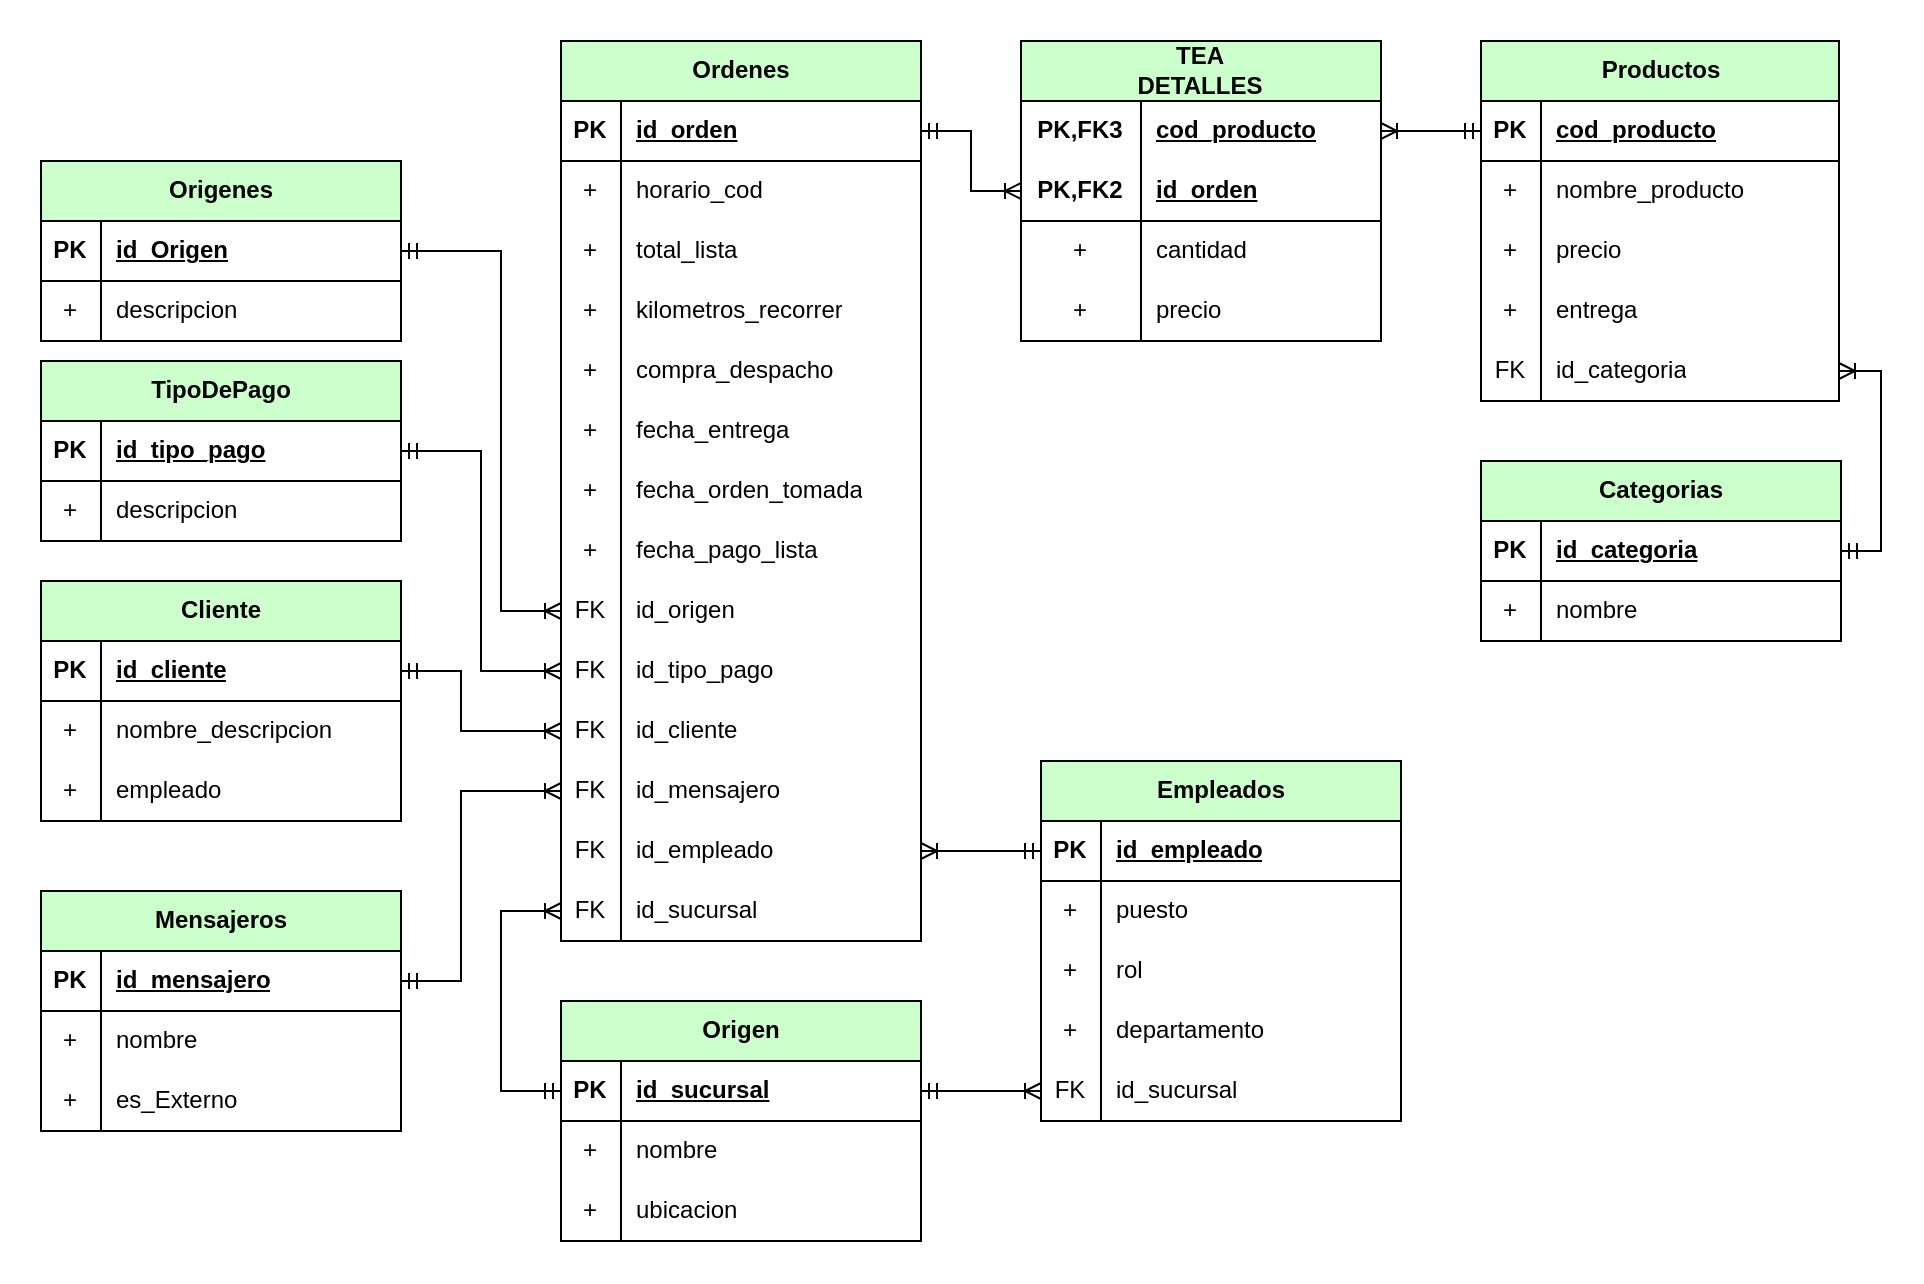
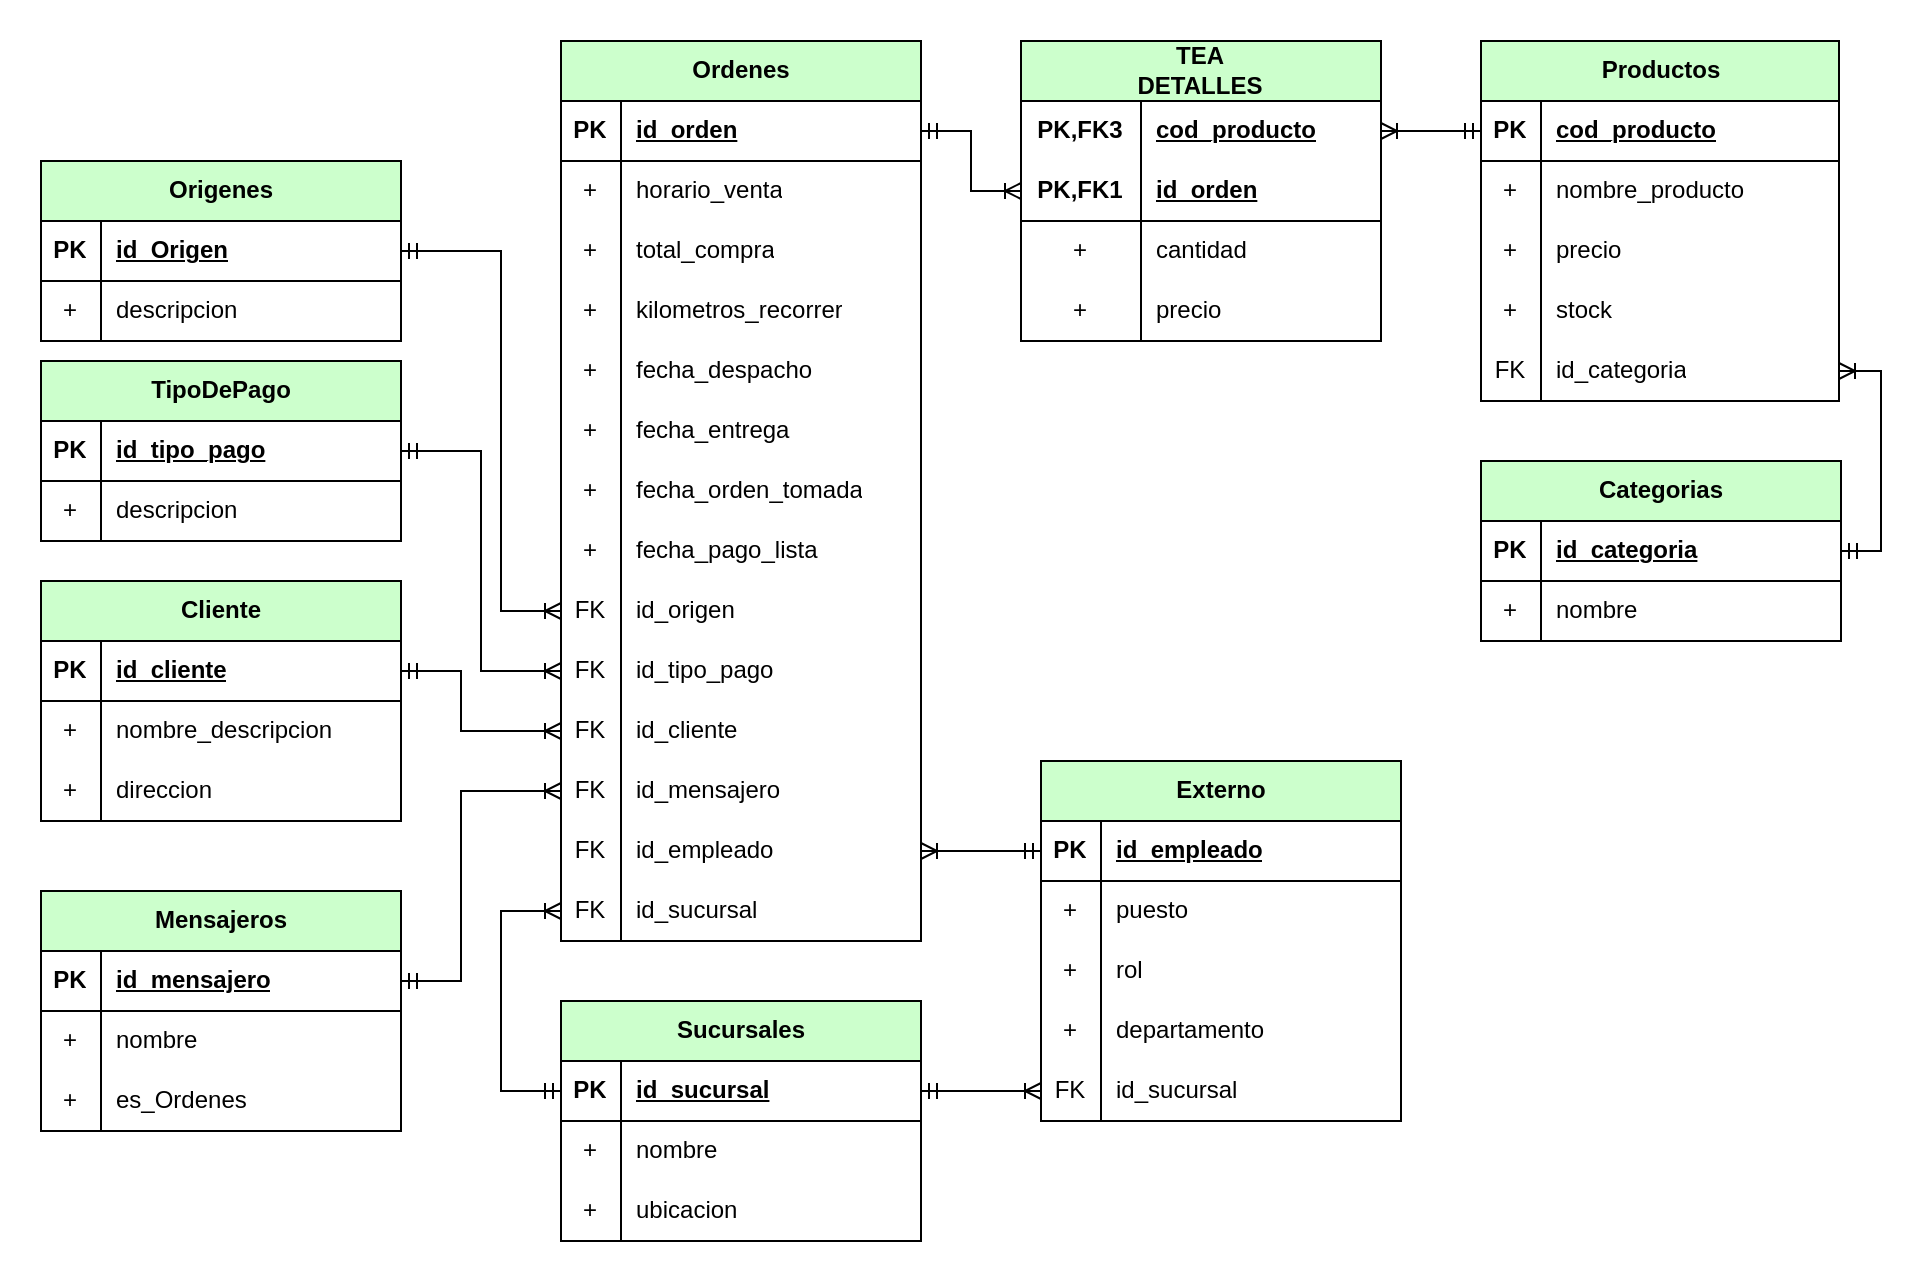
(708, 191) -> (721, 191)
(1081, 191) -> (1081, 191)
(702, 251) -> (715, 251)
(1604, 311) -> (1591, 311)
(738, 371) -> (731, 371)
(168, 791) -> (171, 791)
(1222, 791) -> (1222, 791)
(742, 1031) -> (742, 1031)
(184, 1101) -> (184, 1101)
